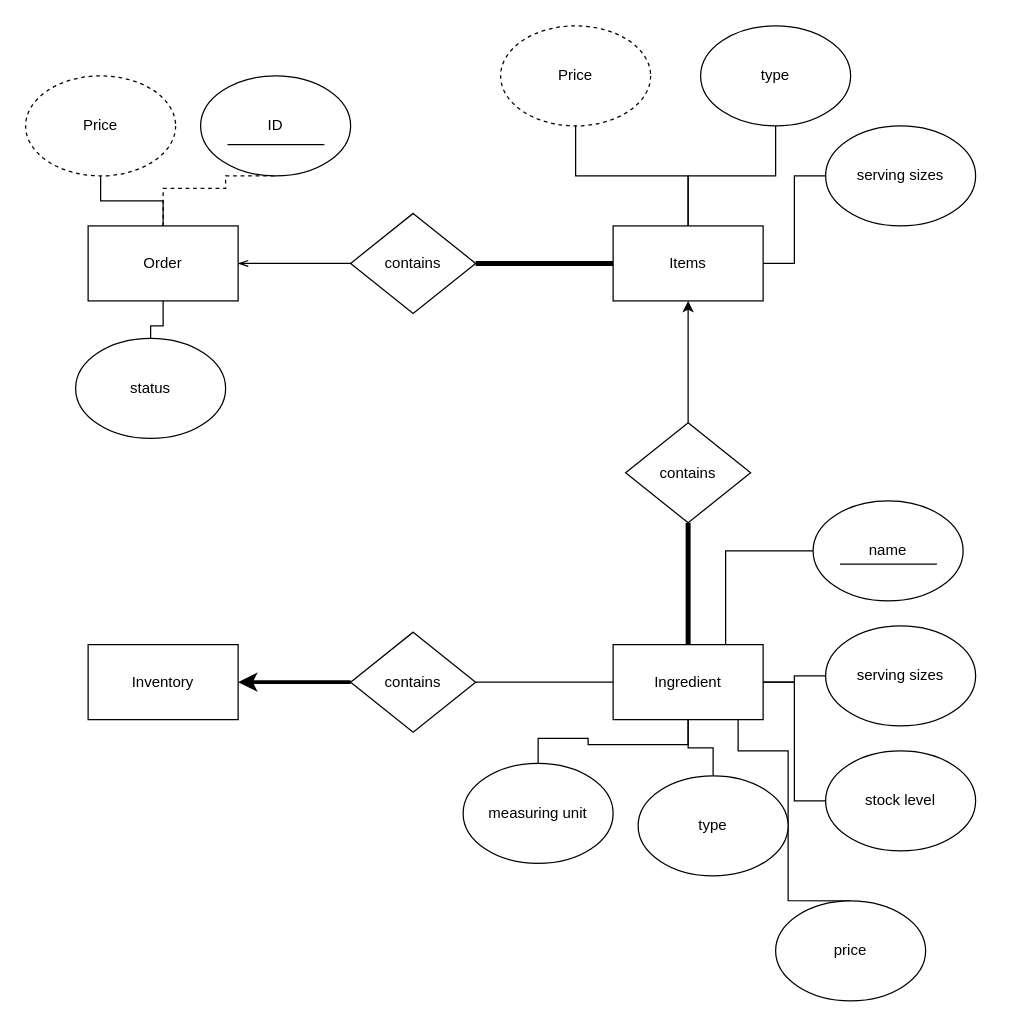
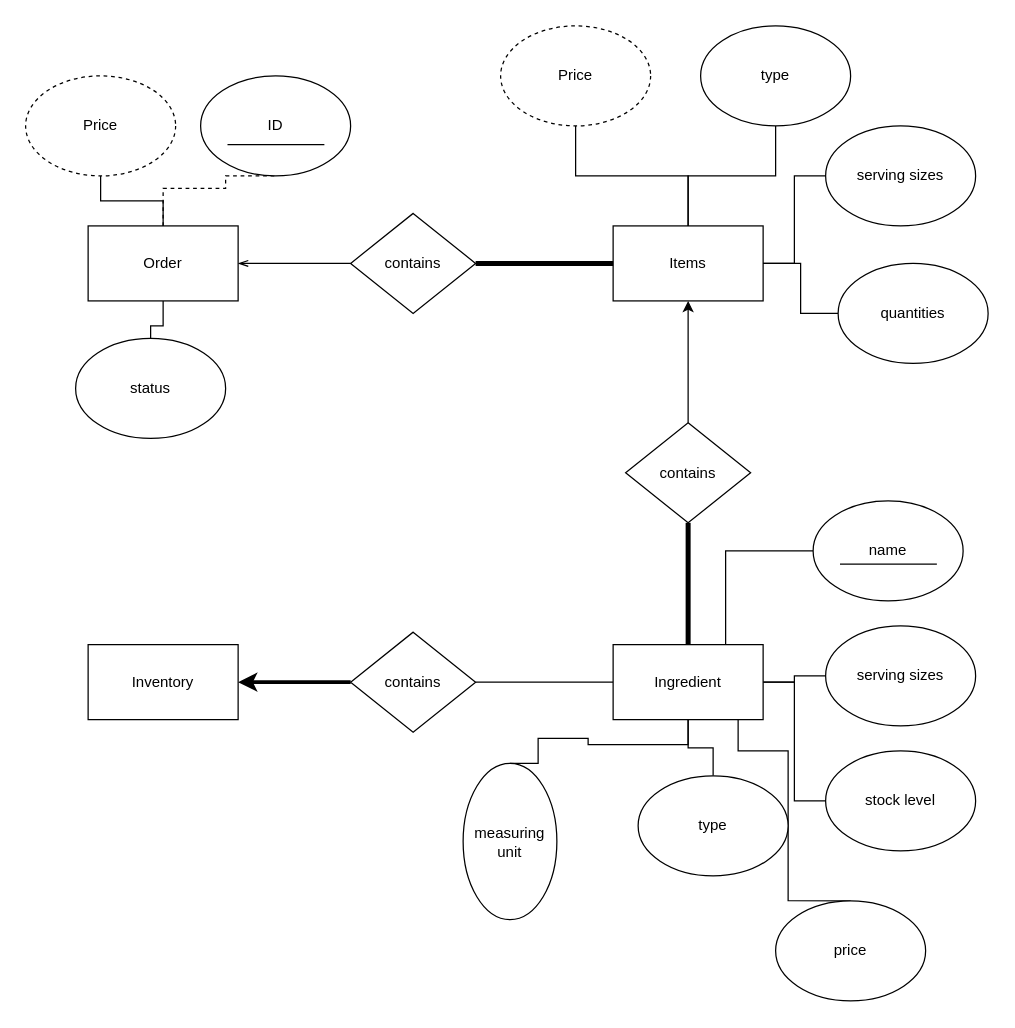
none -> (801, 305)
none -> (913, 313)
(538, 813) -> (510, 841)
